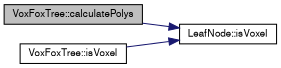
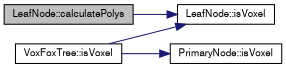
(73, 14) -> (69, 14)
none -> (226, 54)
